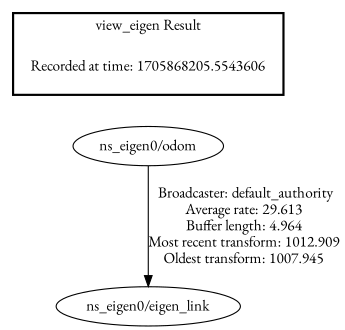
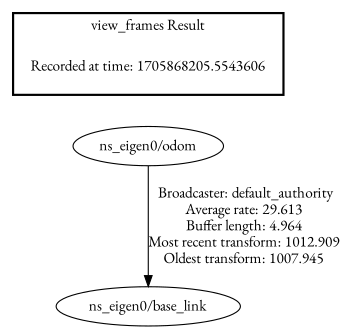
(148, 26) -> (148, 26)
(148, 306) -> (148, 306)
